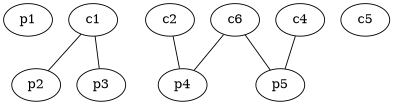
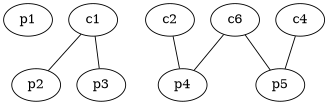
(365, 20) -> none
